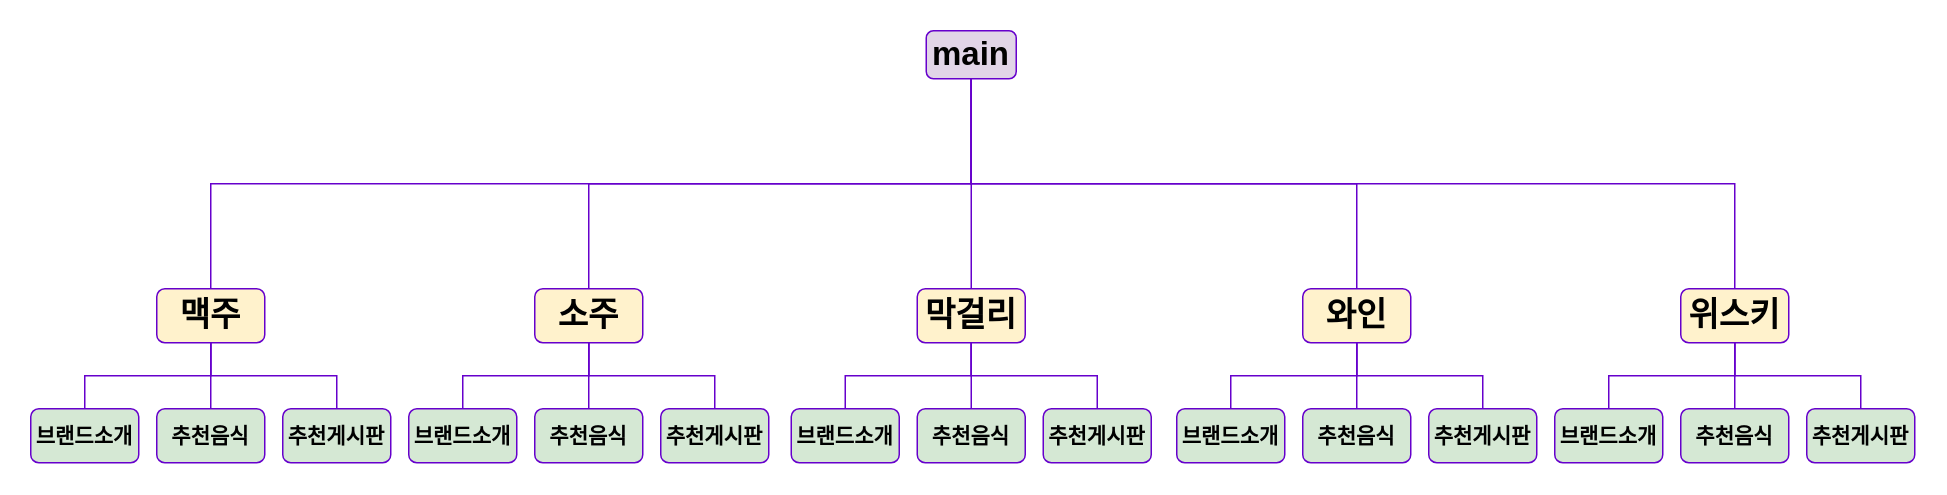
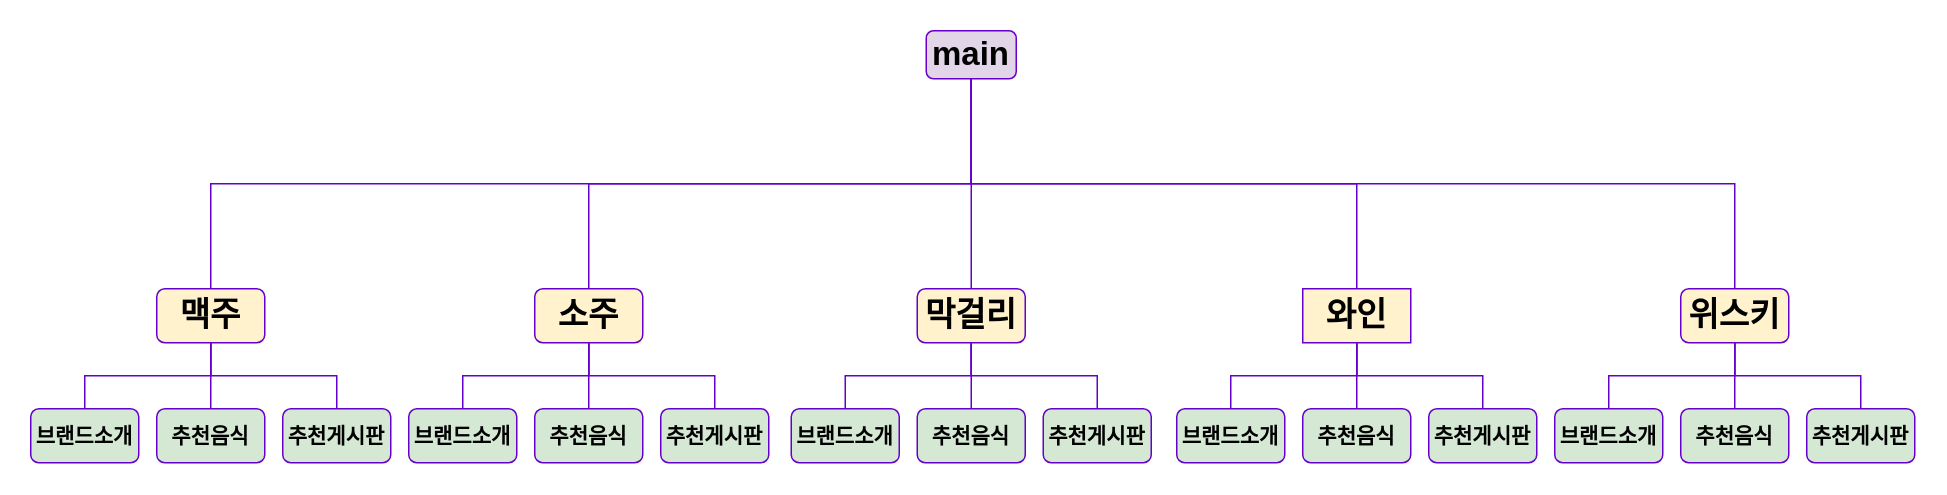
(1357, 316) -> (1357, 316)
